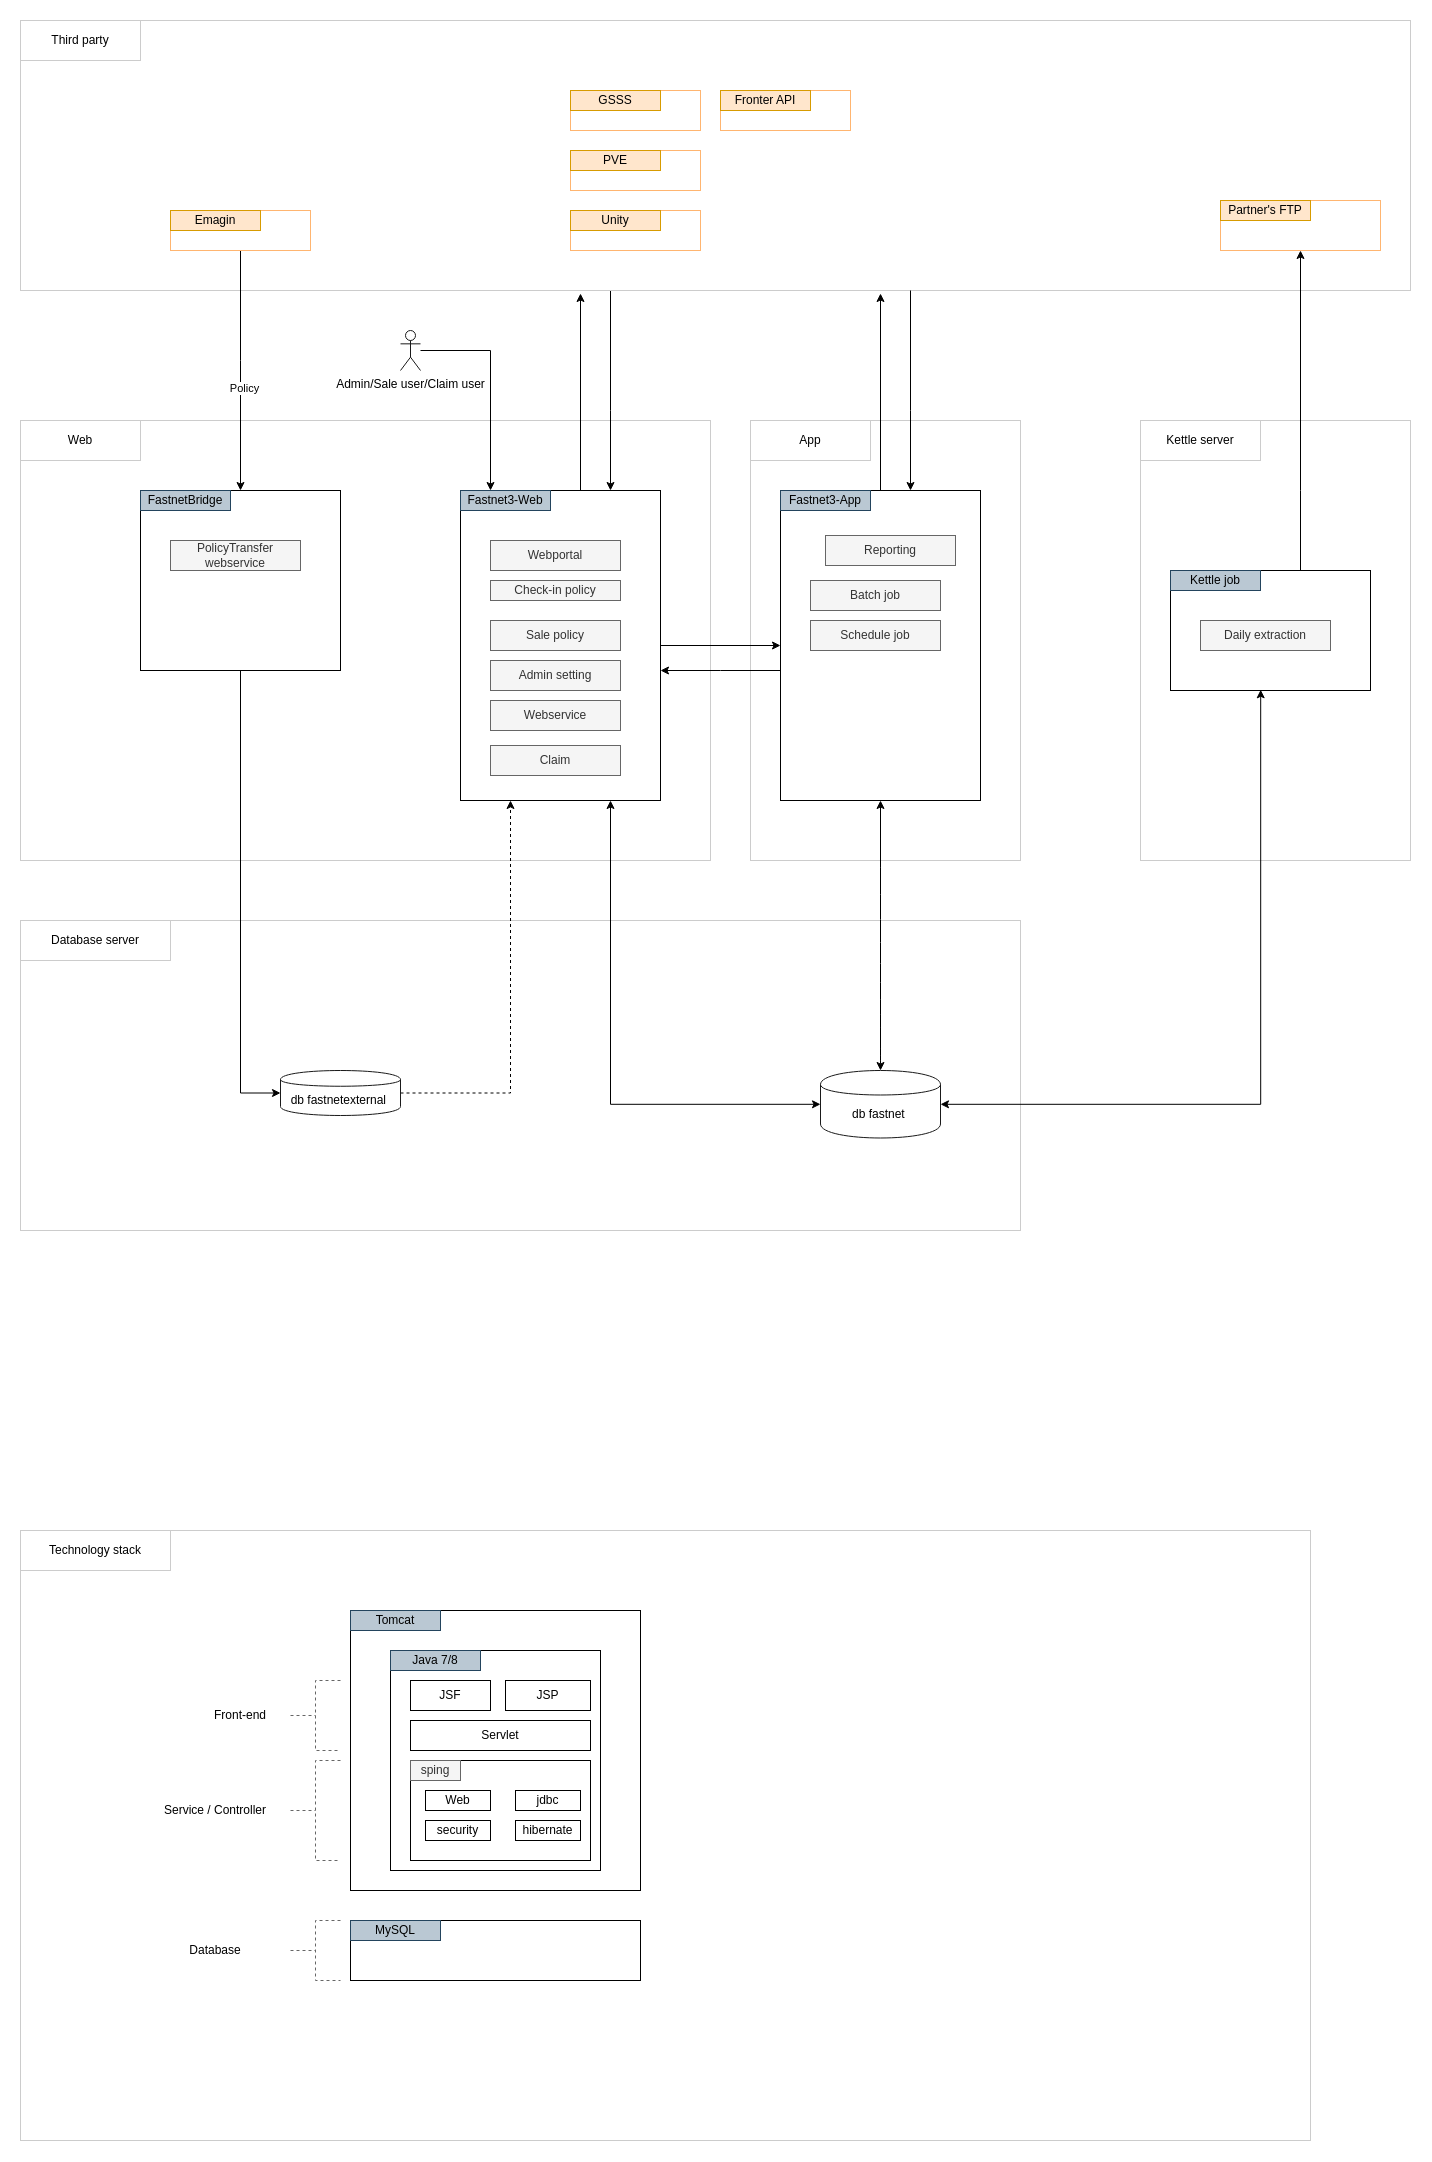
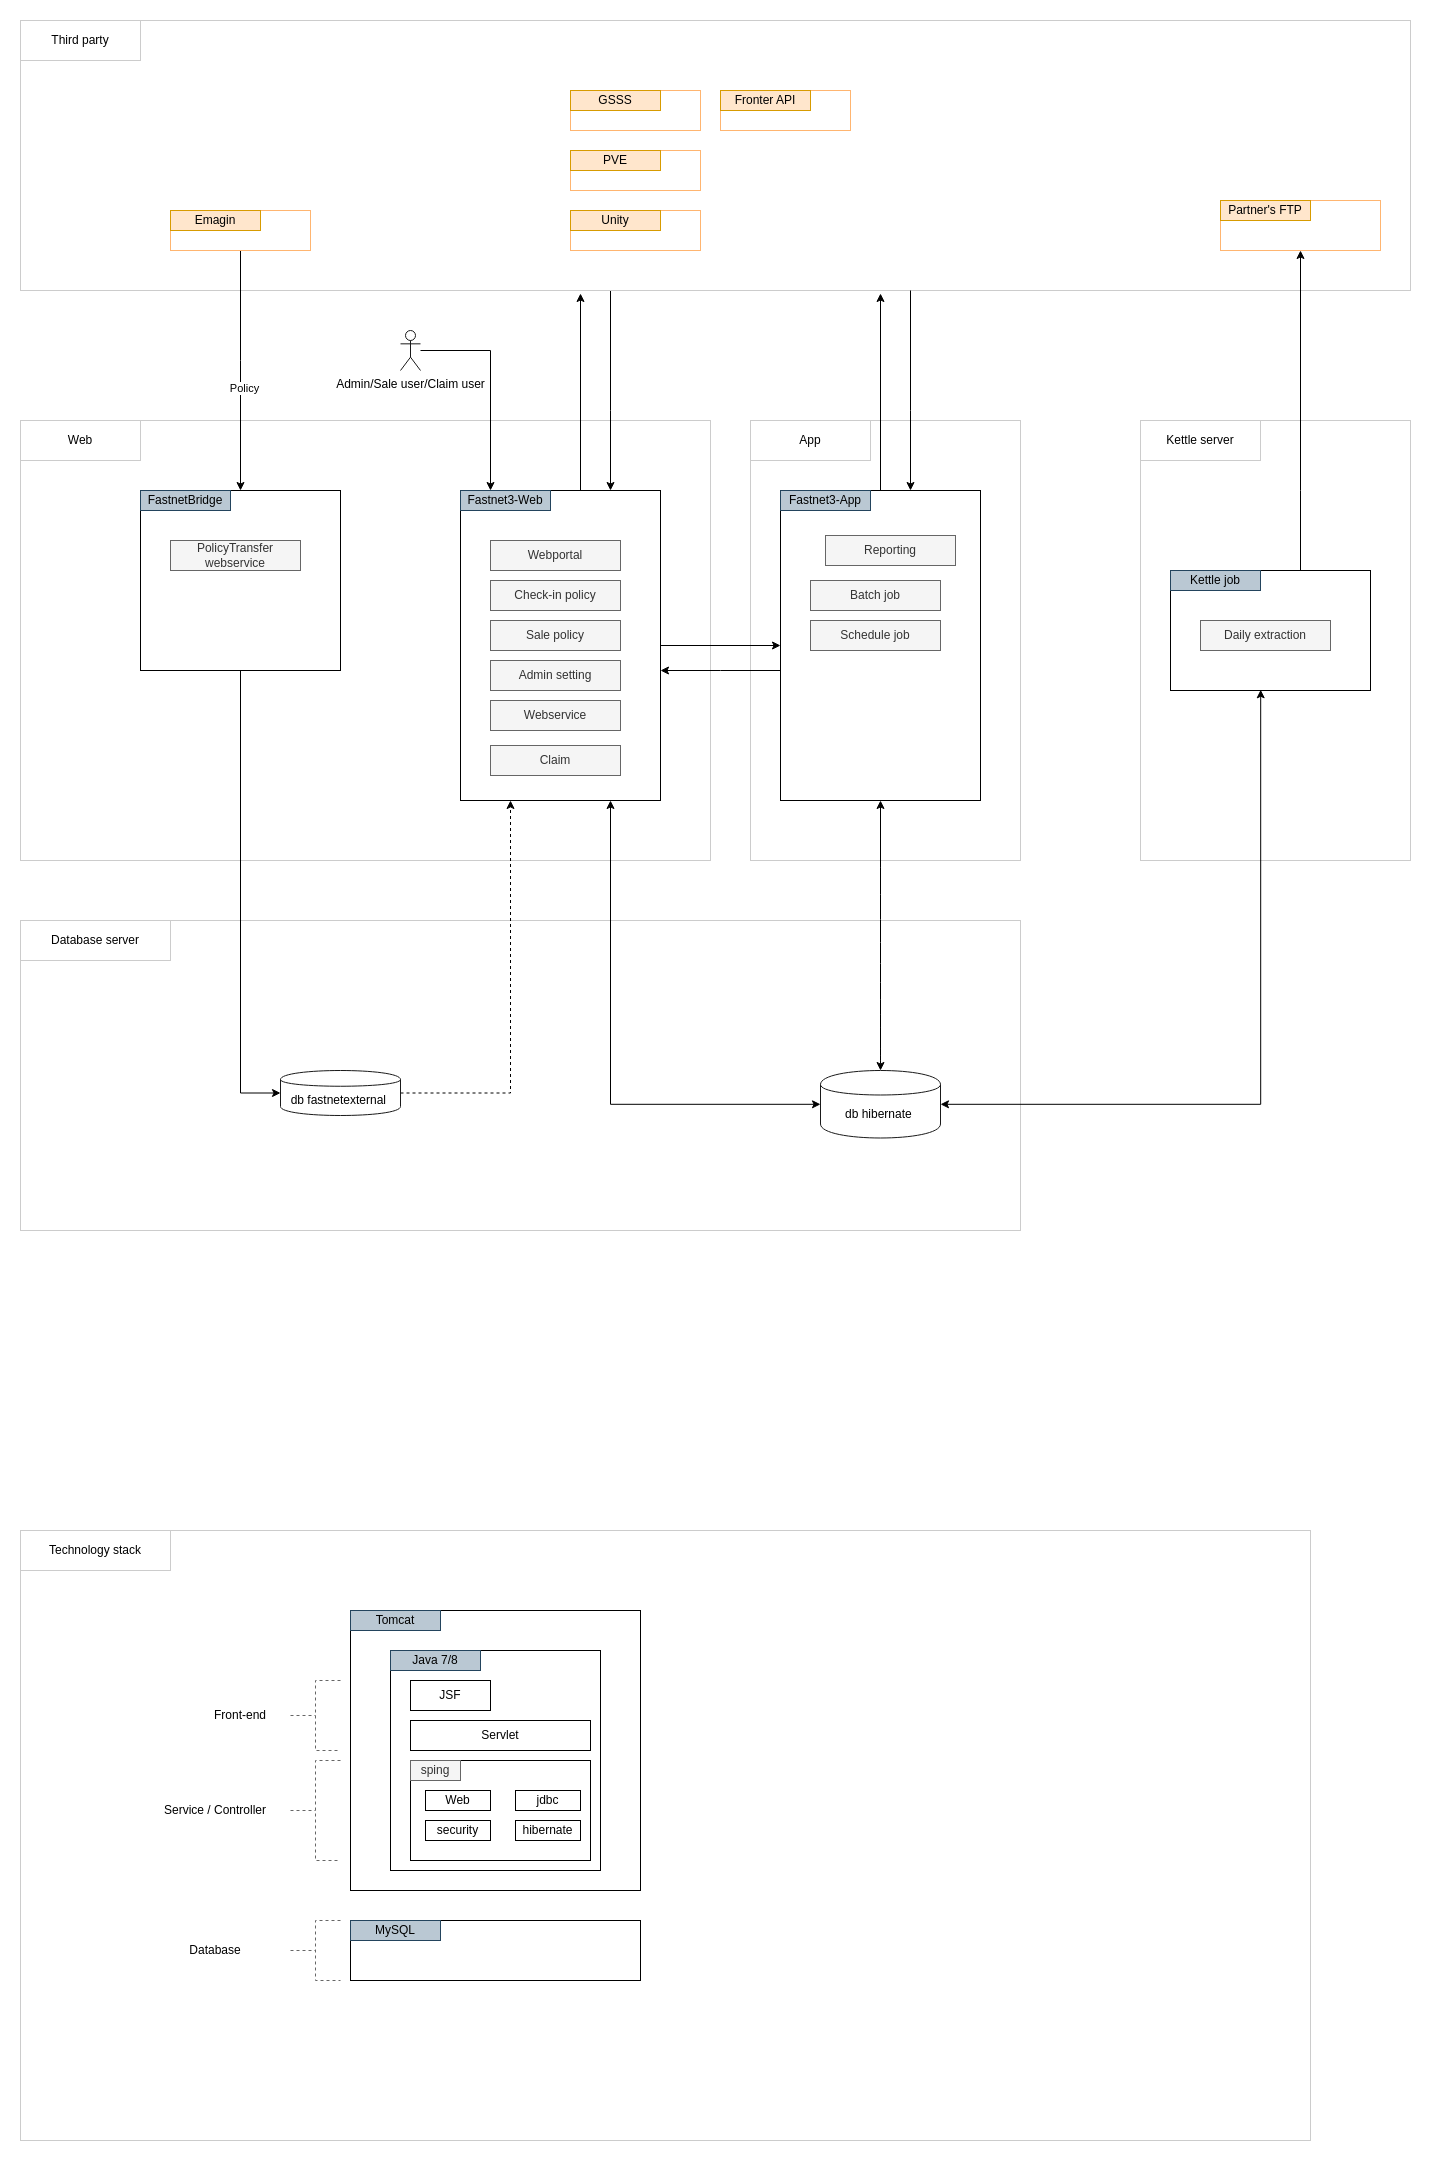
(556, 591) -> (556, 596)
(881, 1115) -> (881, 1115)
(548, 1696) -> none
